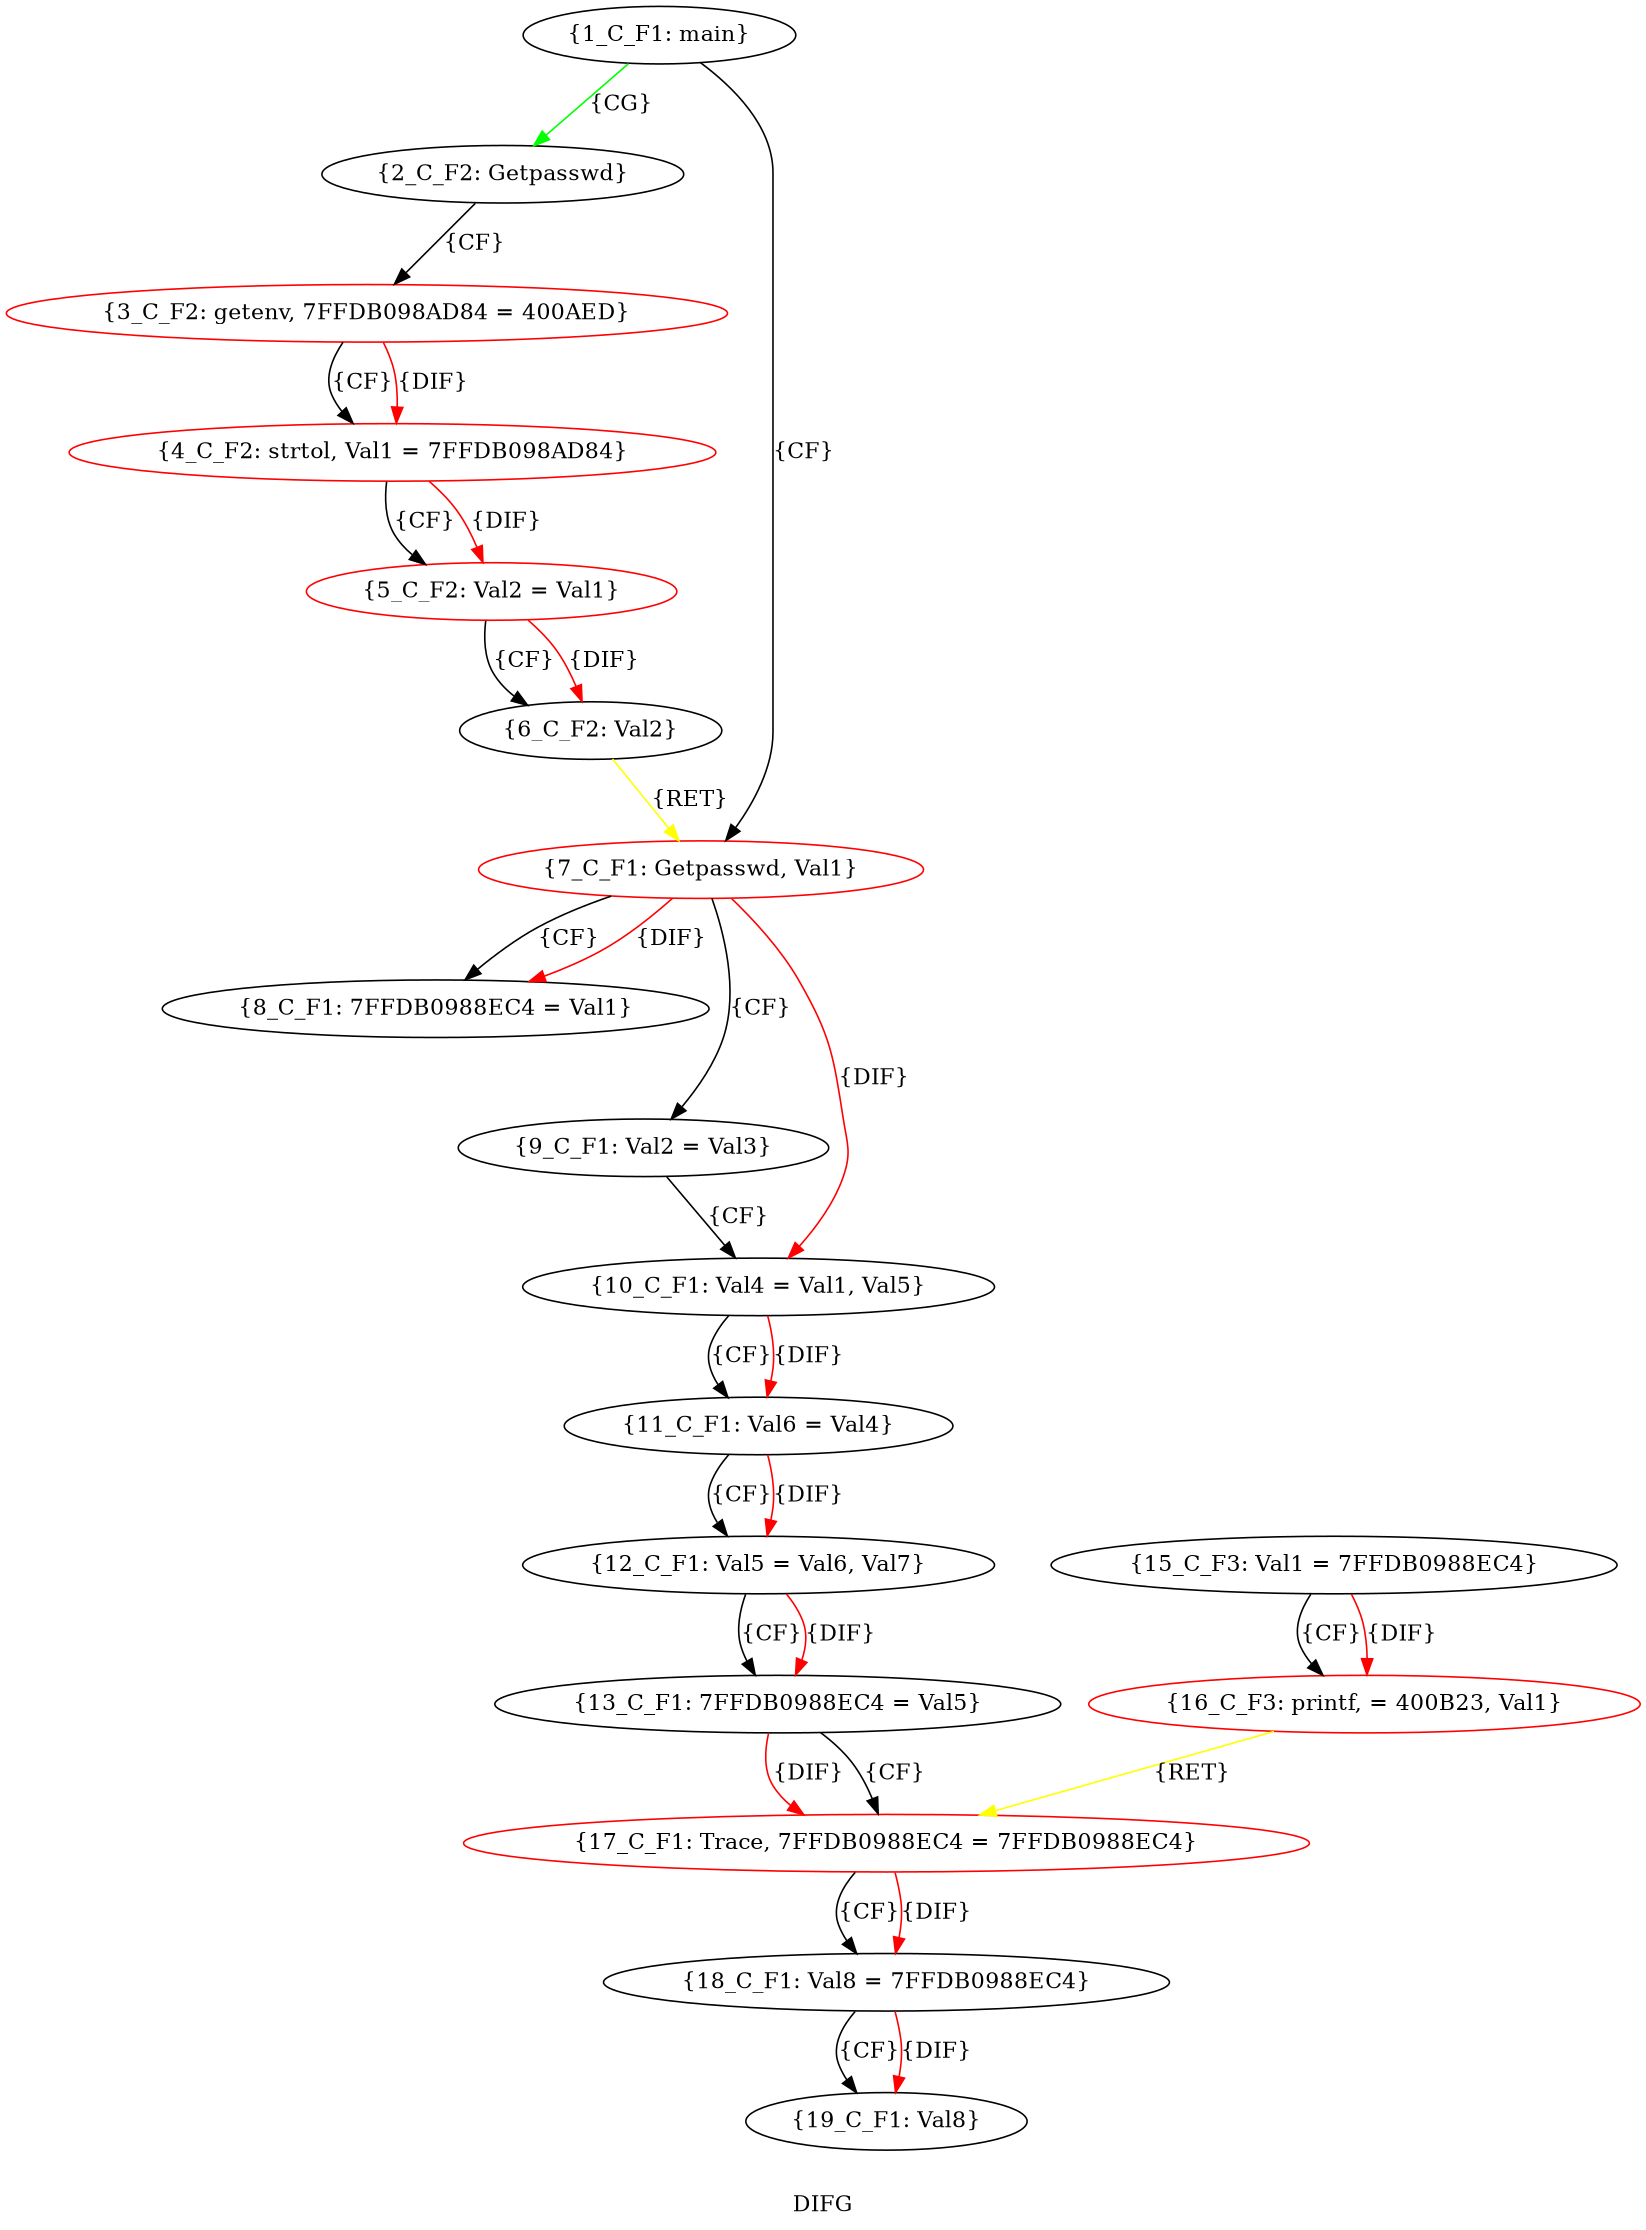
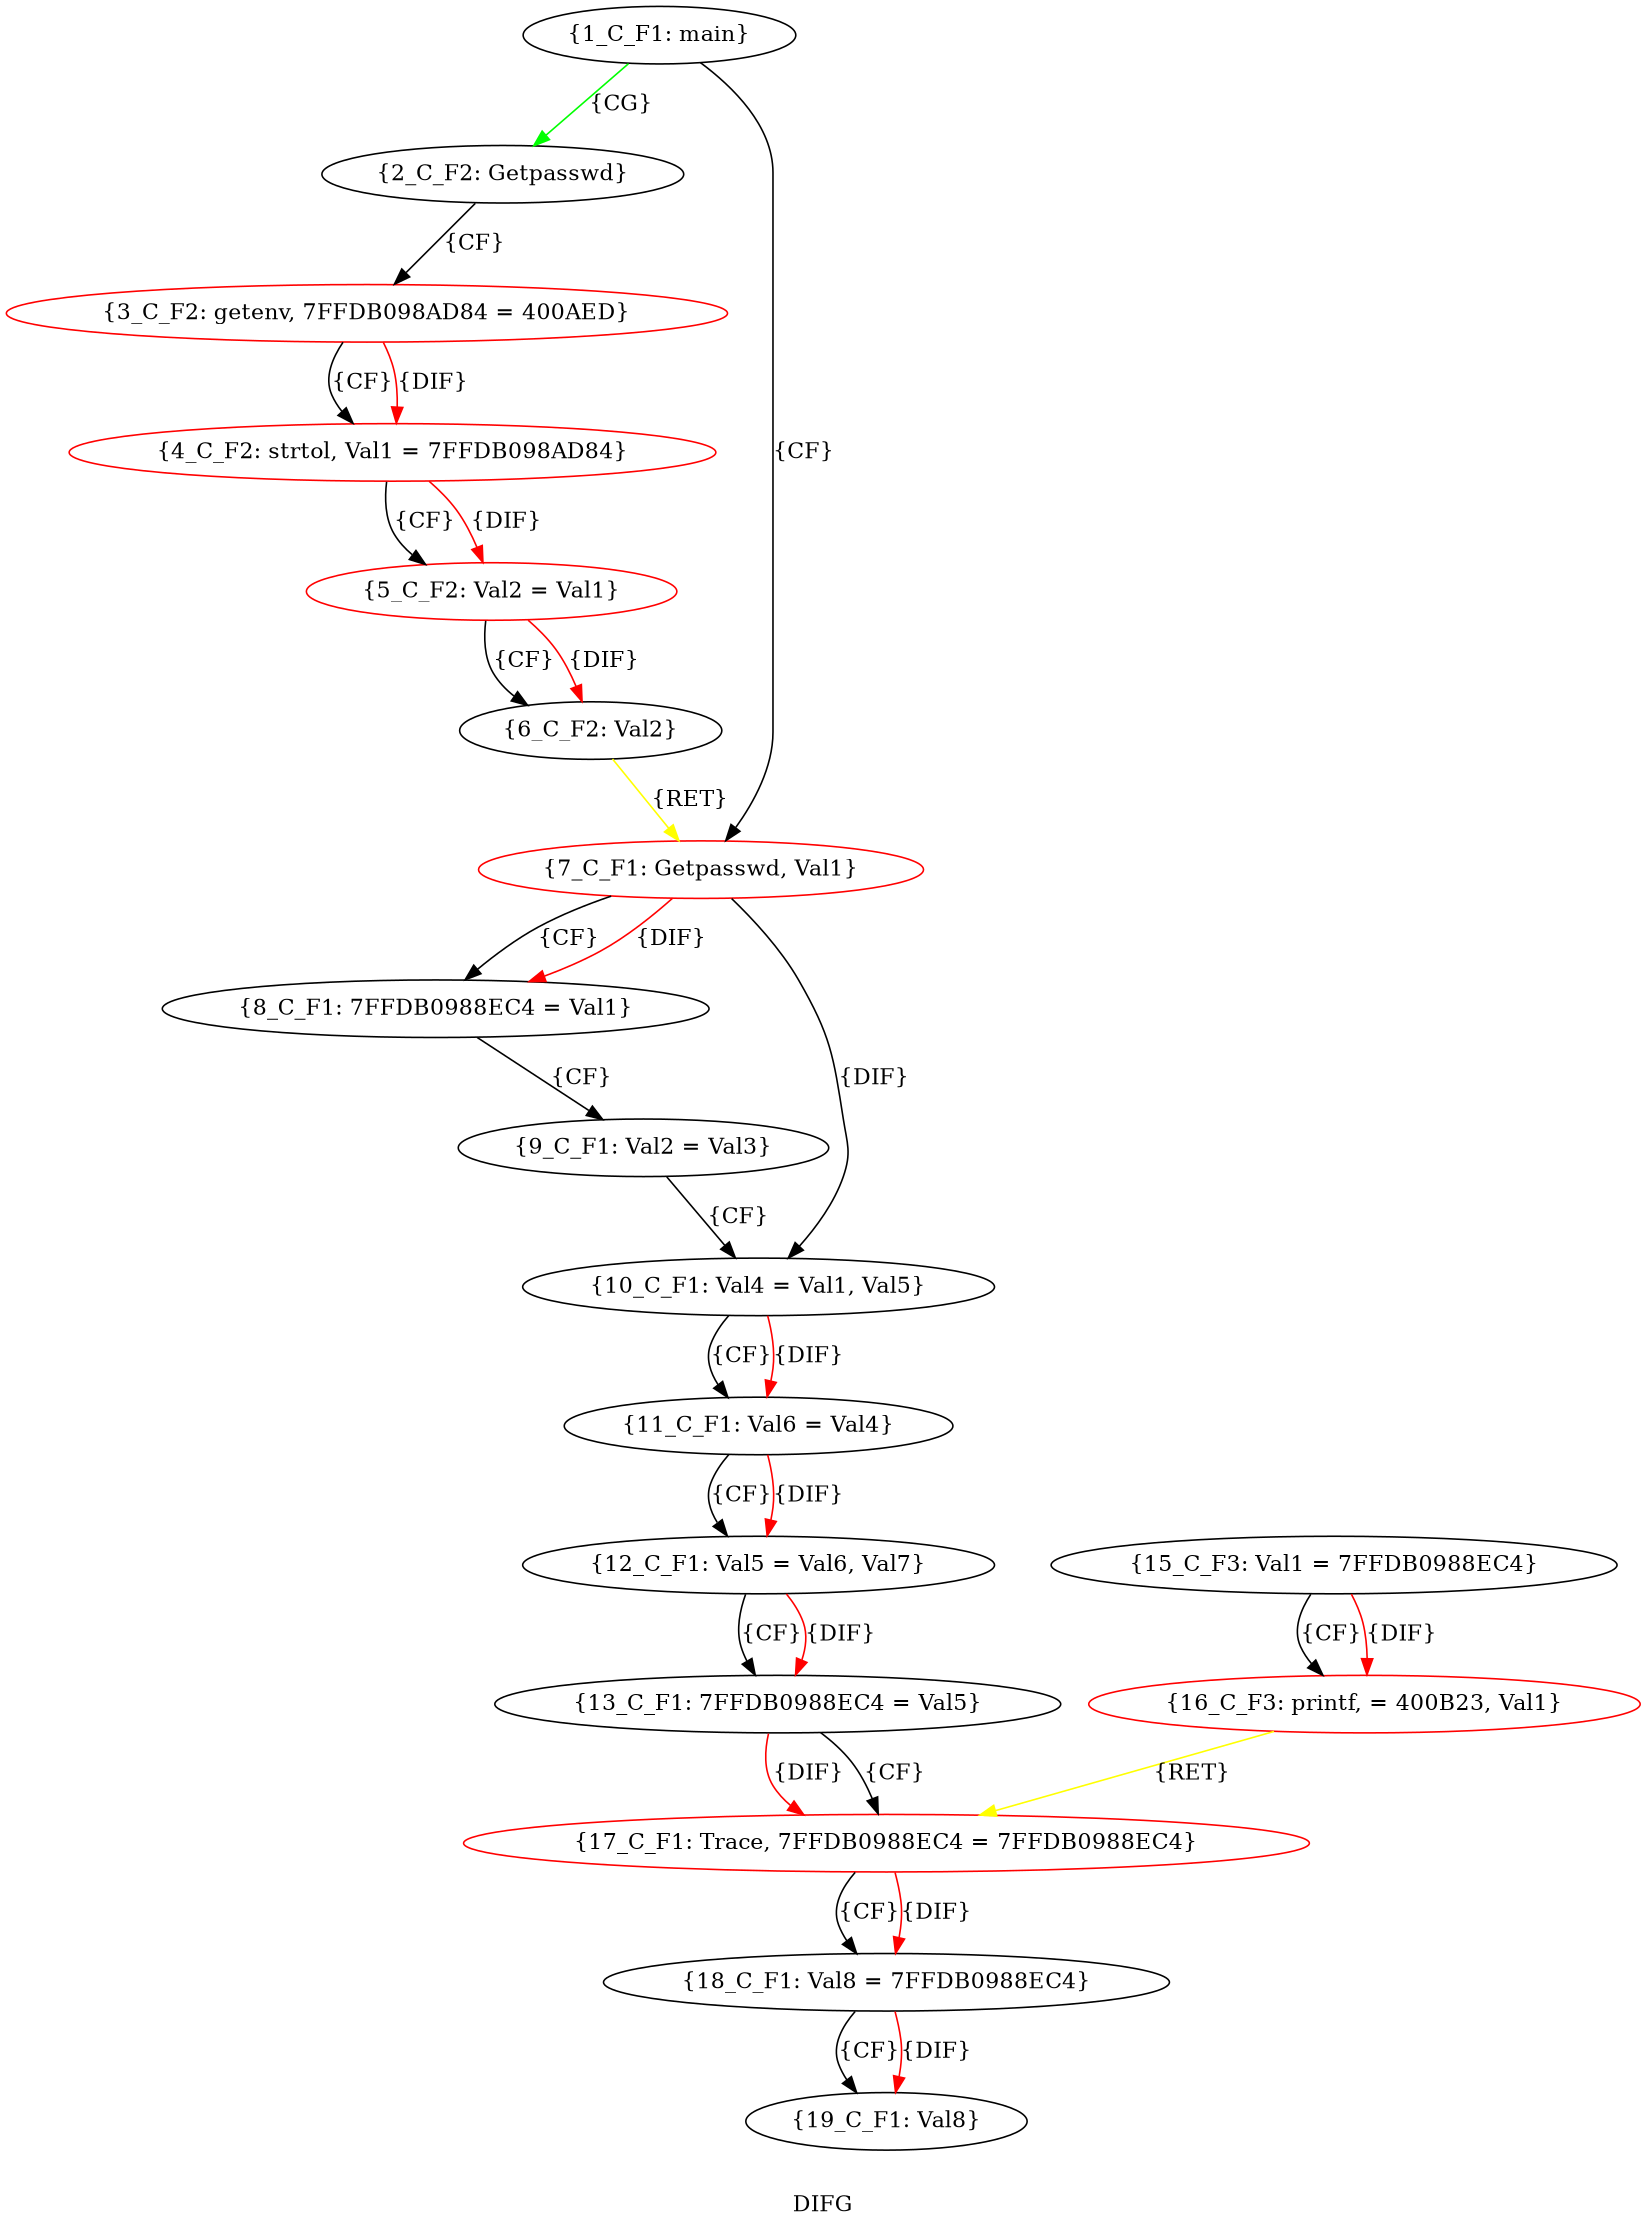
(729, 1008) -> (533, 1074)
(834, 1064) -> (834, 1064)
